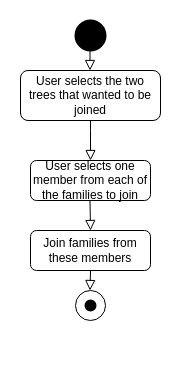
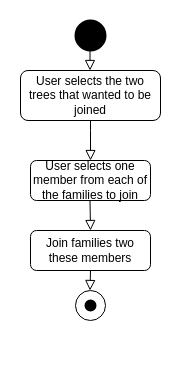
(91, 251) -> (91, 251)
